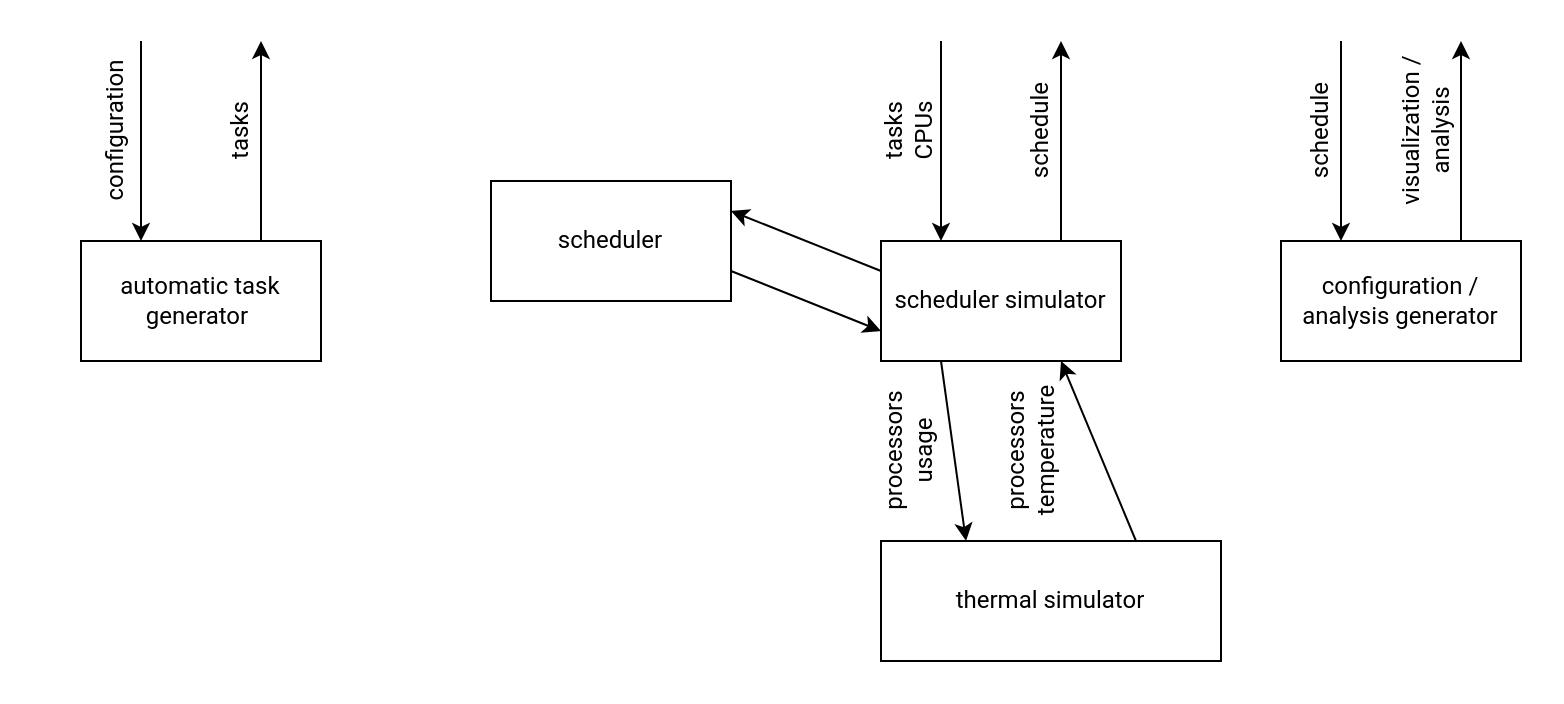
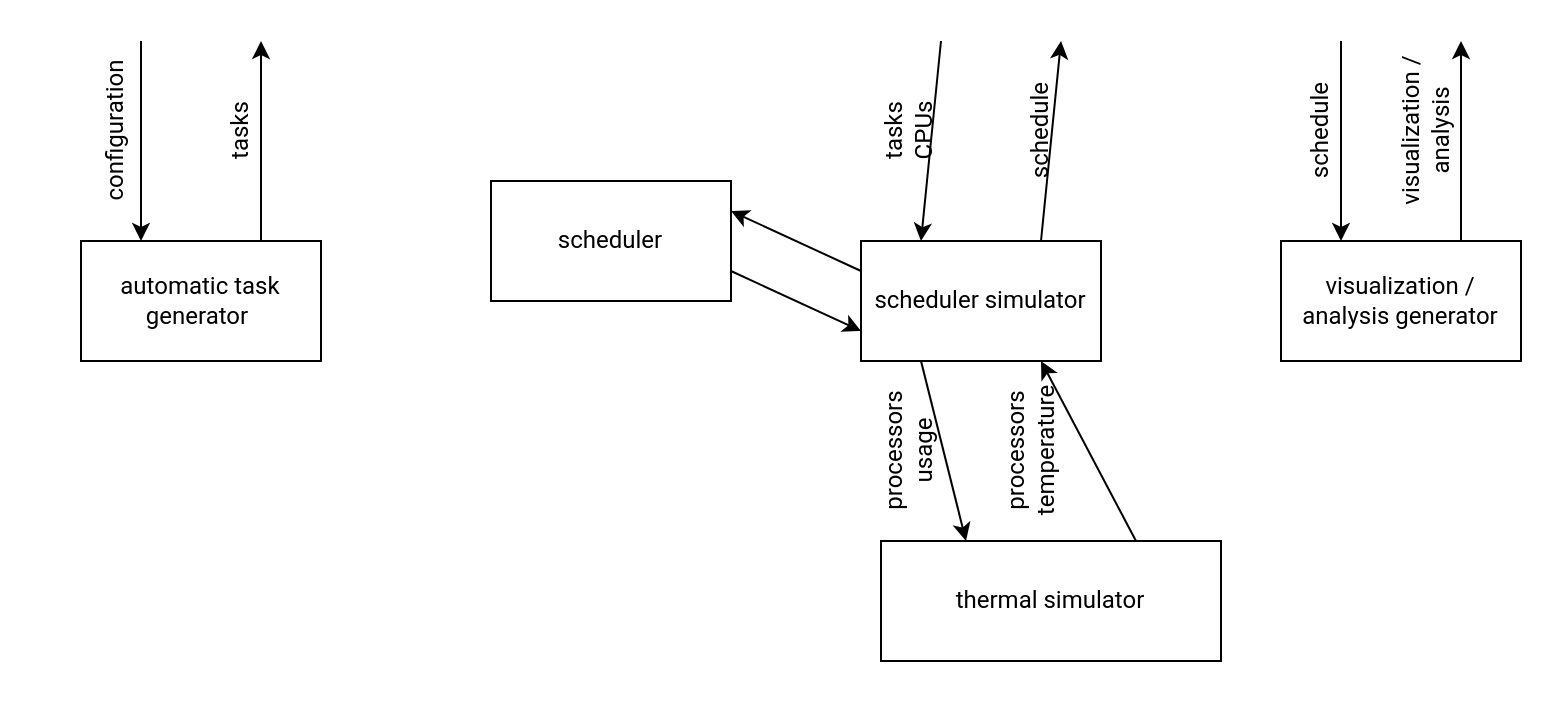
(1001, 301) -> (981, 301)
(1401, 301) -> (1401, 301)
